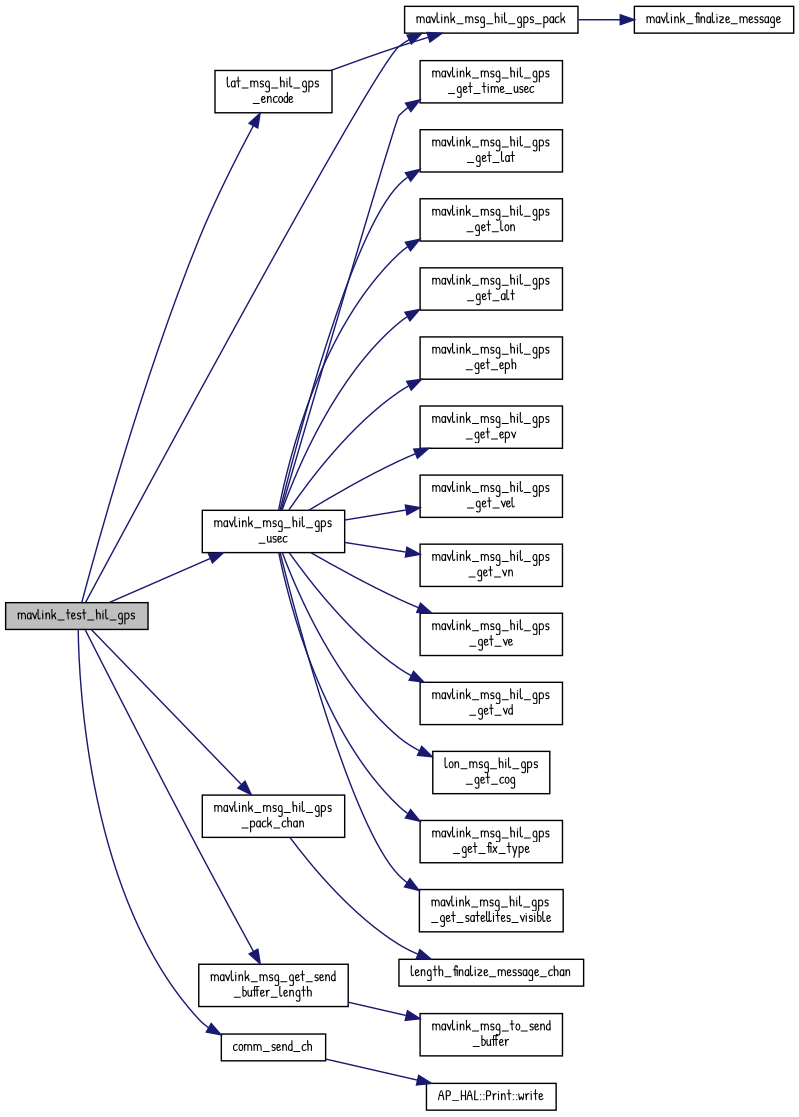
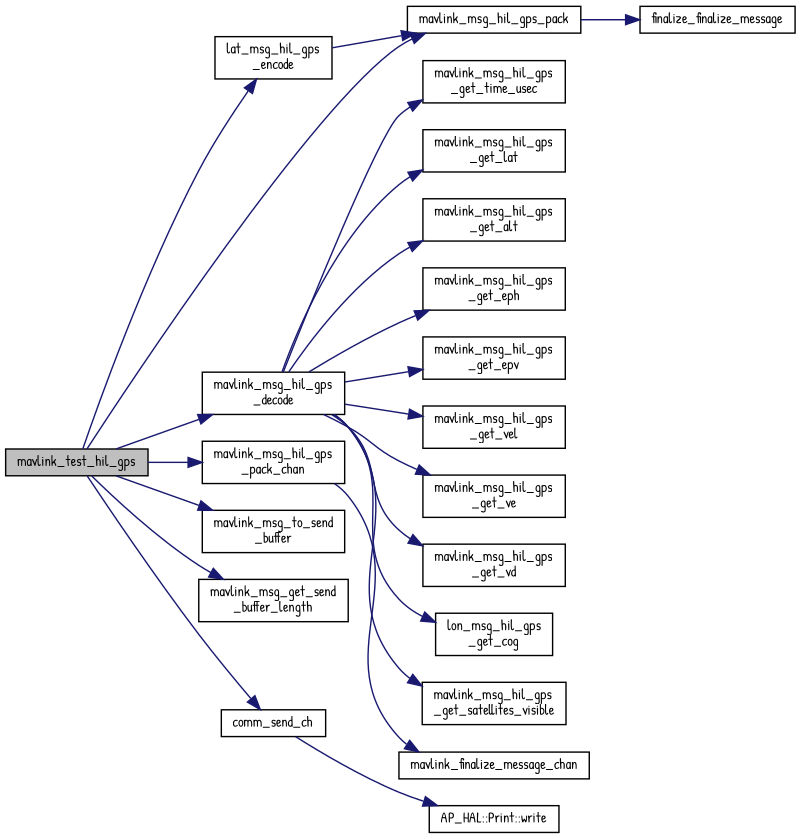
(714, 20) -> (718, 20)
(491, 220) -> none
(273, 531) -> (273, 393)
(491, 565) -> none
(491, 842) -> none
(491, 973) -> (494, 765)
(377, 1009) -> (158, 491)
